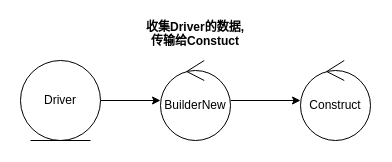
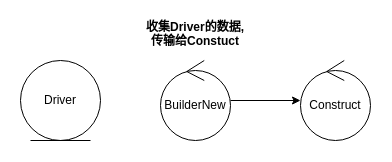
(127, 101) -> none
